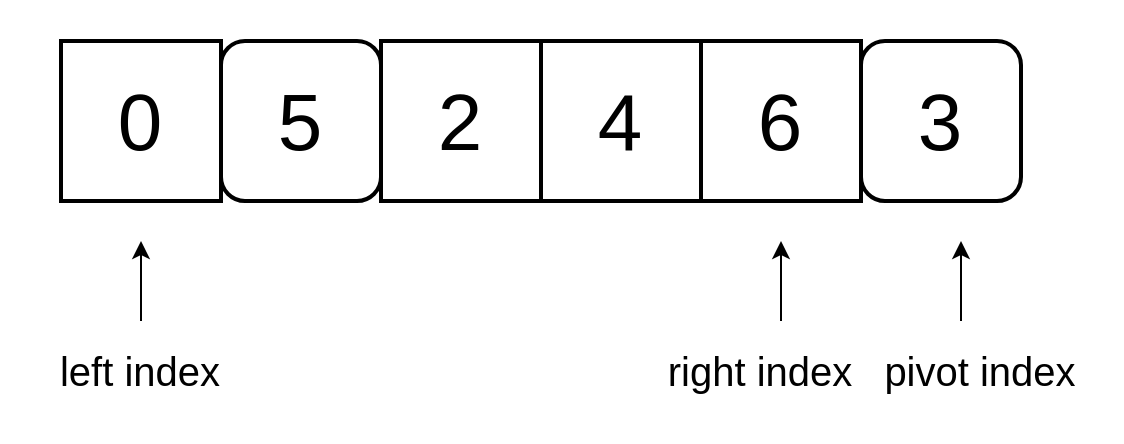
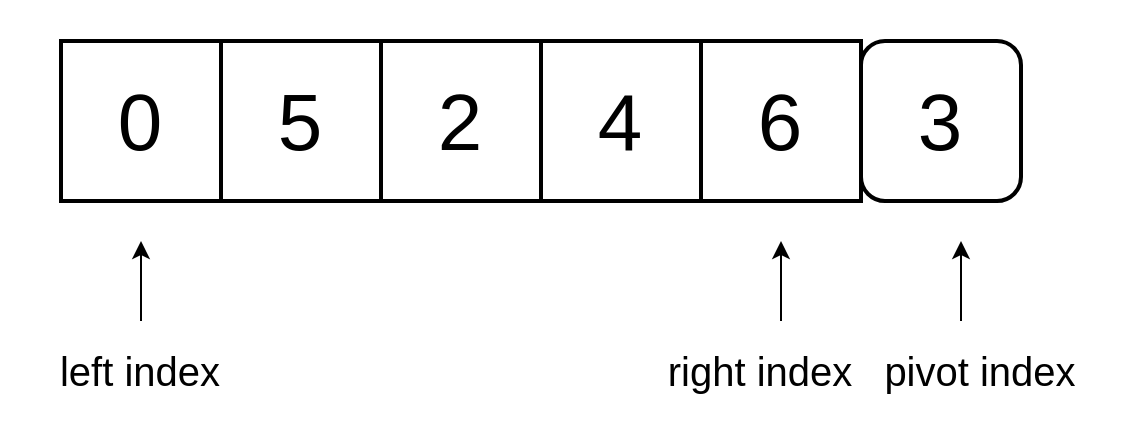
(301, 121) -> (301, 121)
